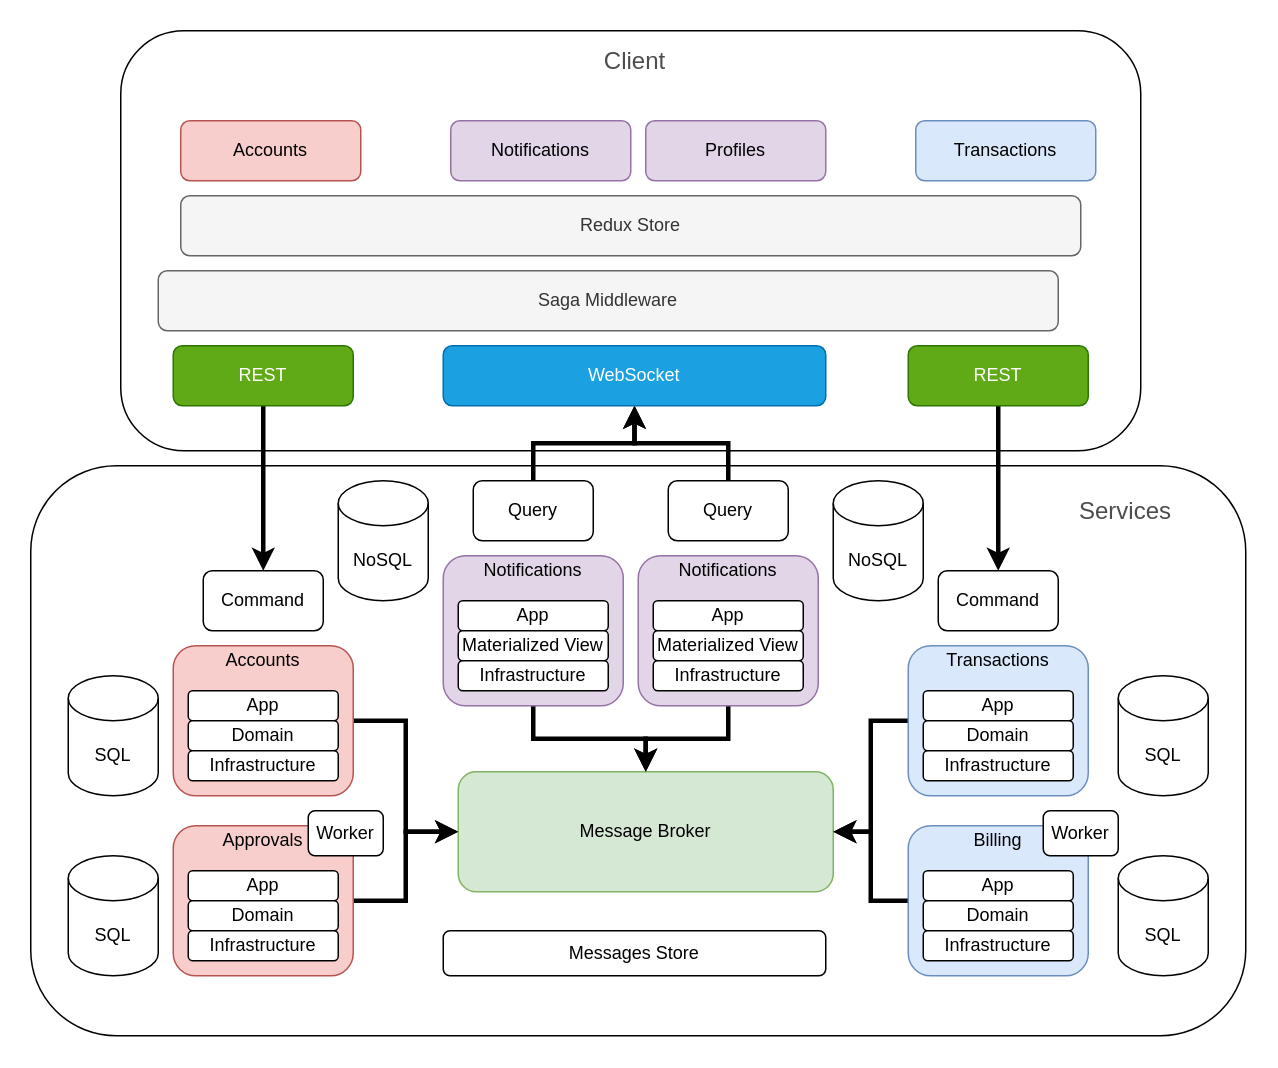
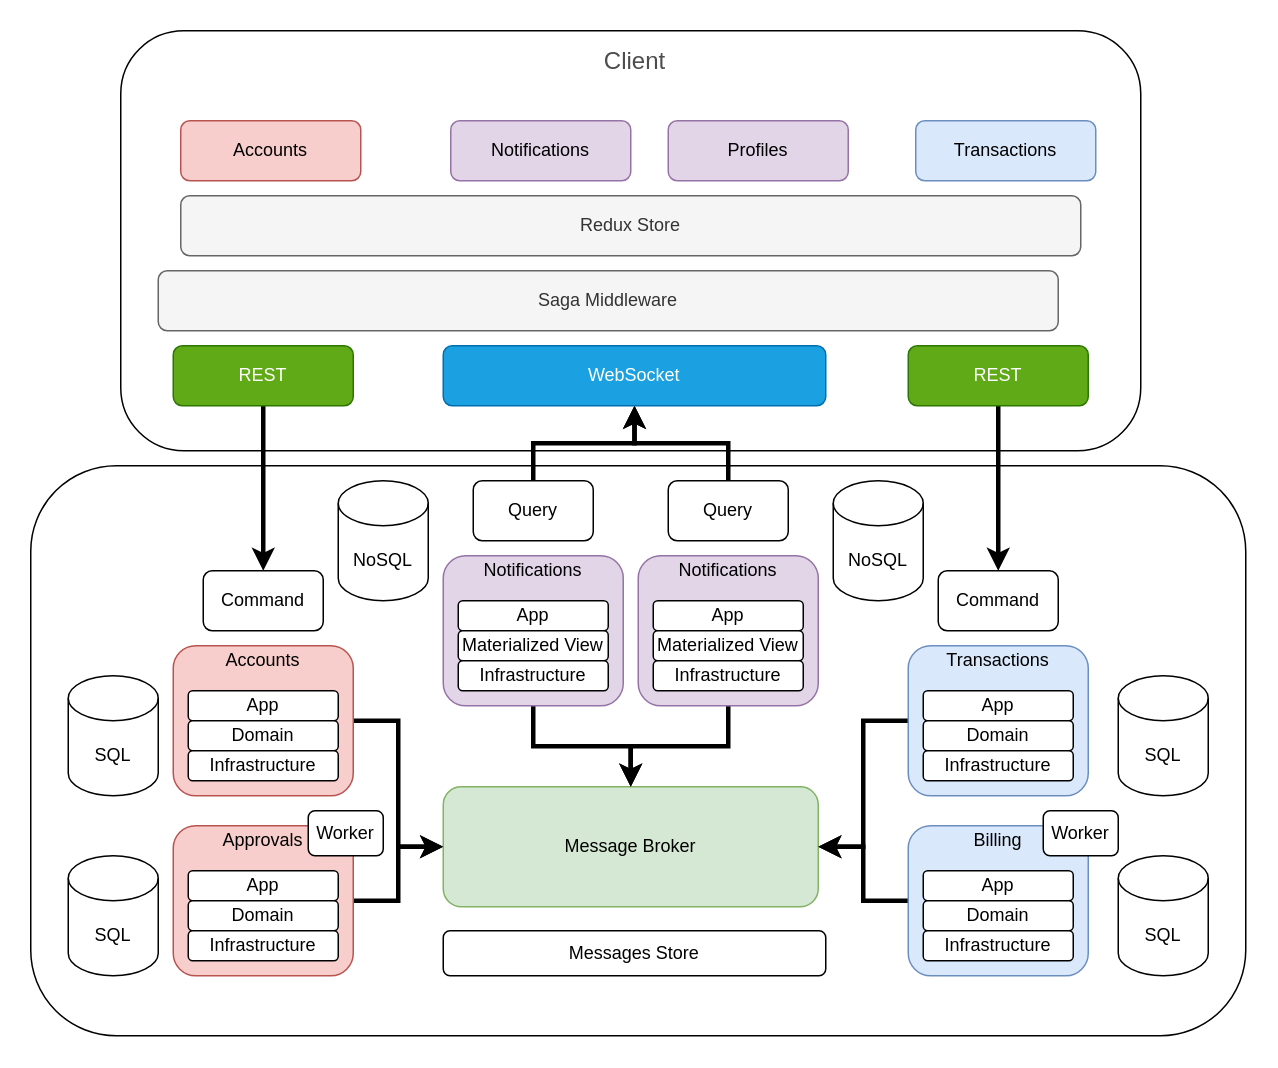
(736, 151) -> (758, 151)
(1126, 511) -> none
(646, 832) -> (631, 847)
